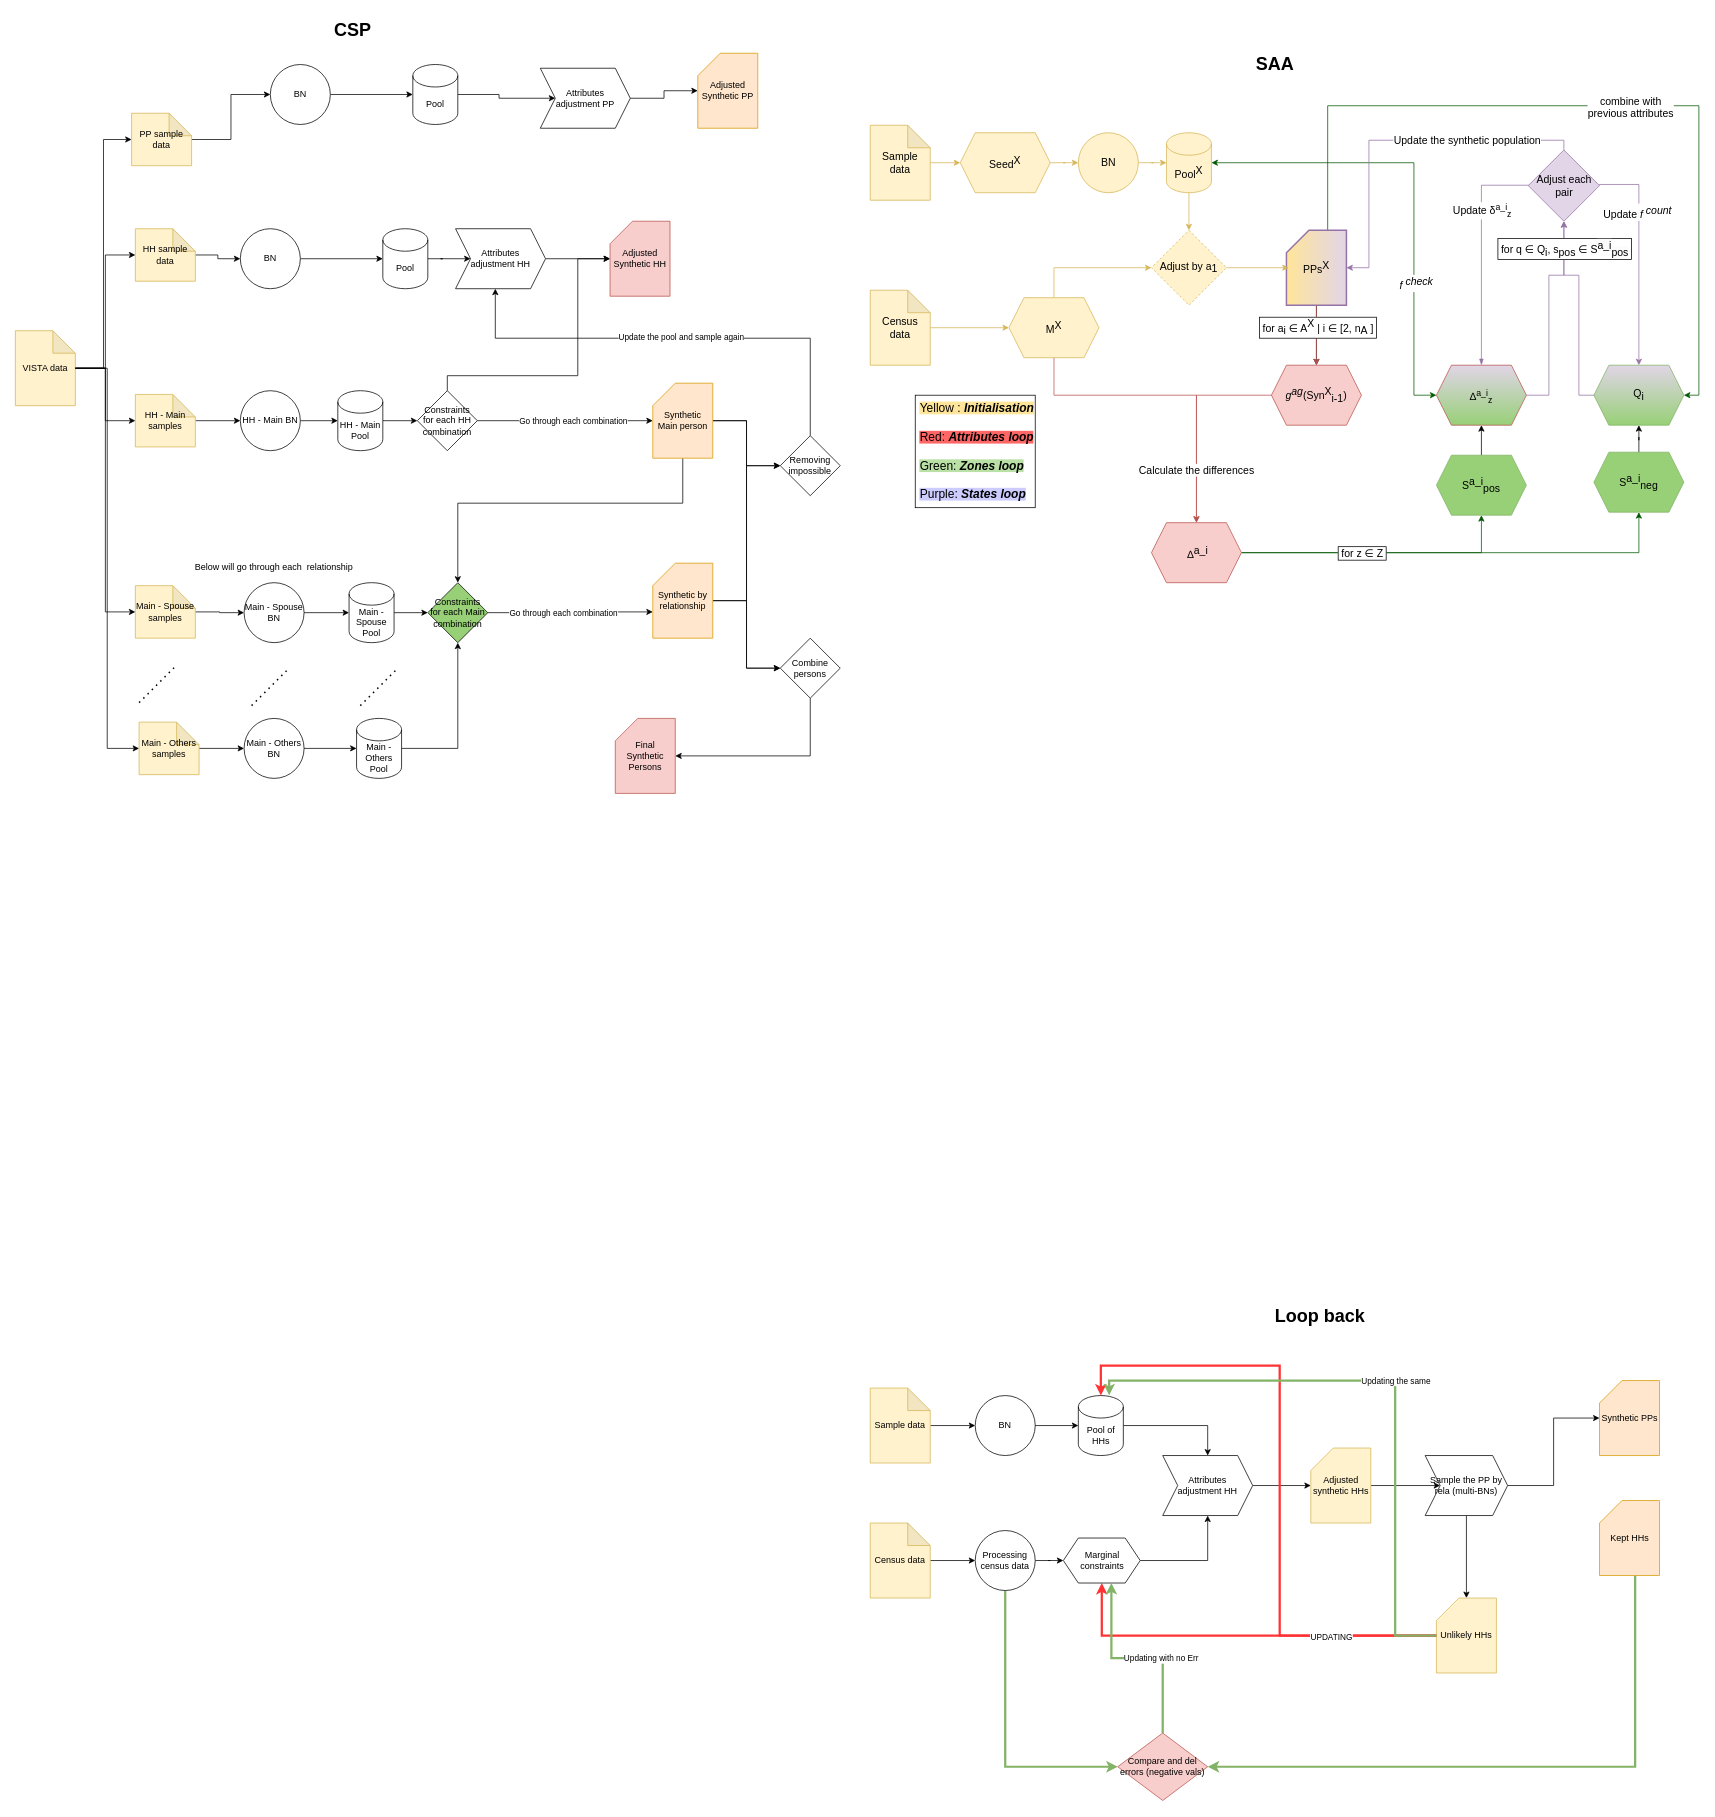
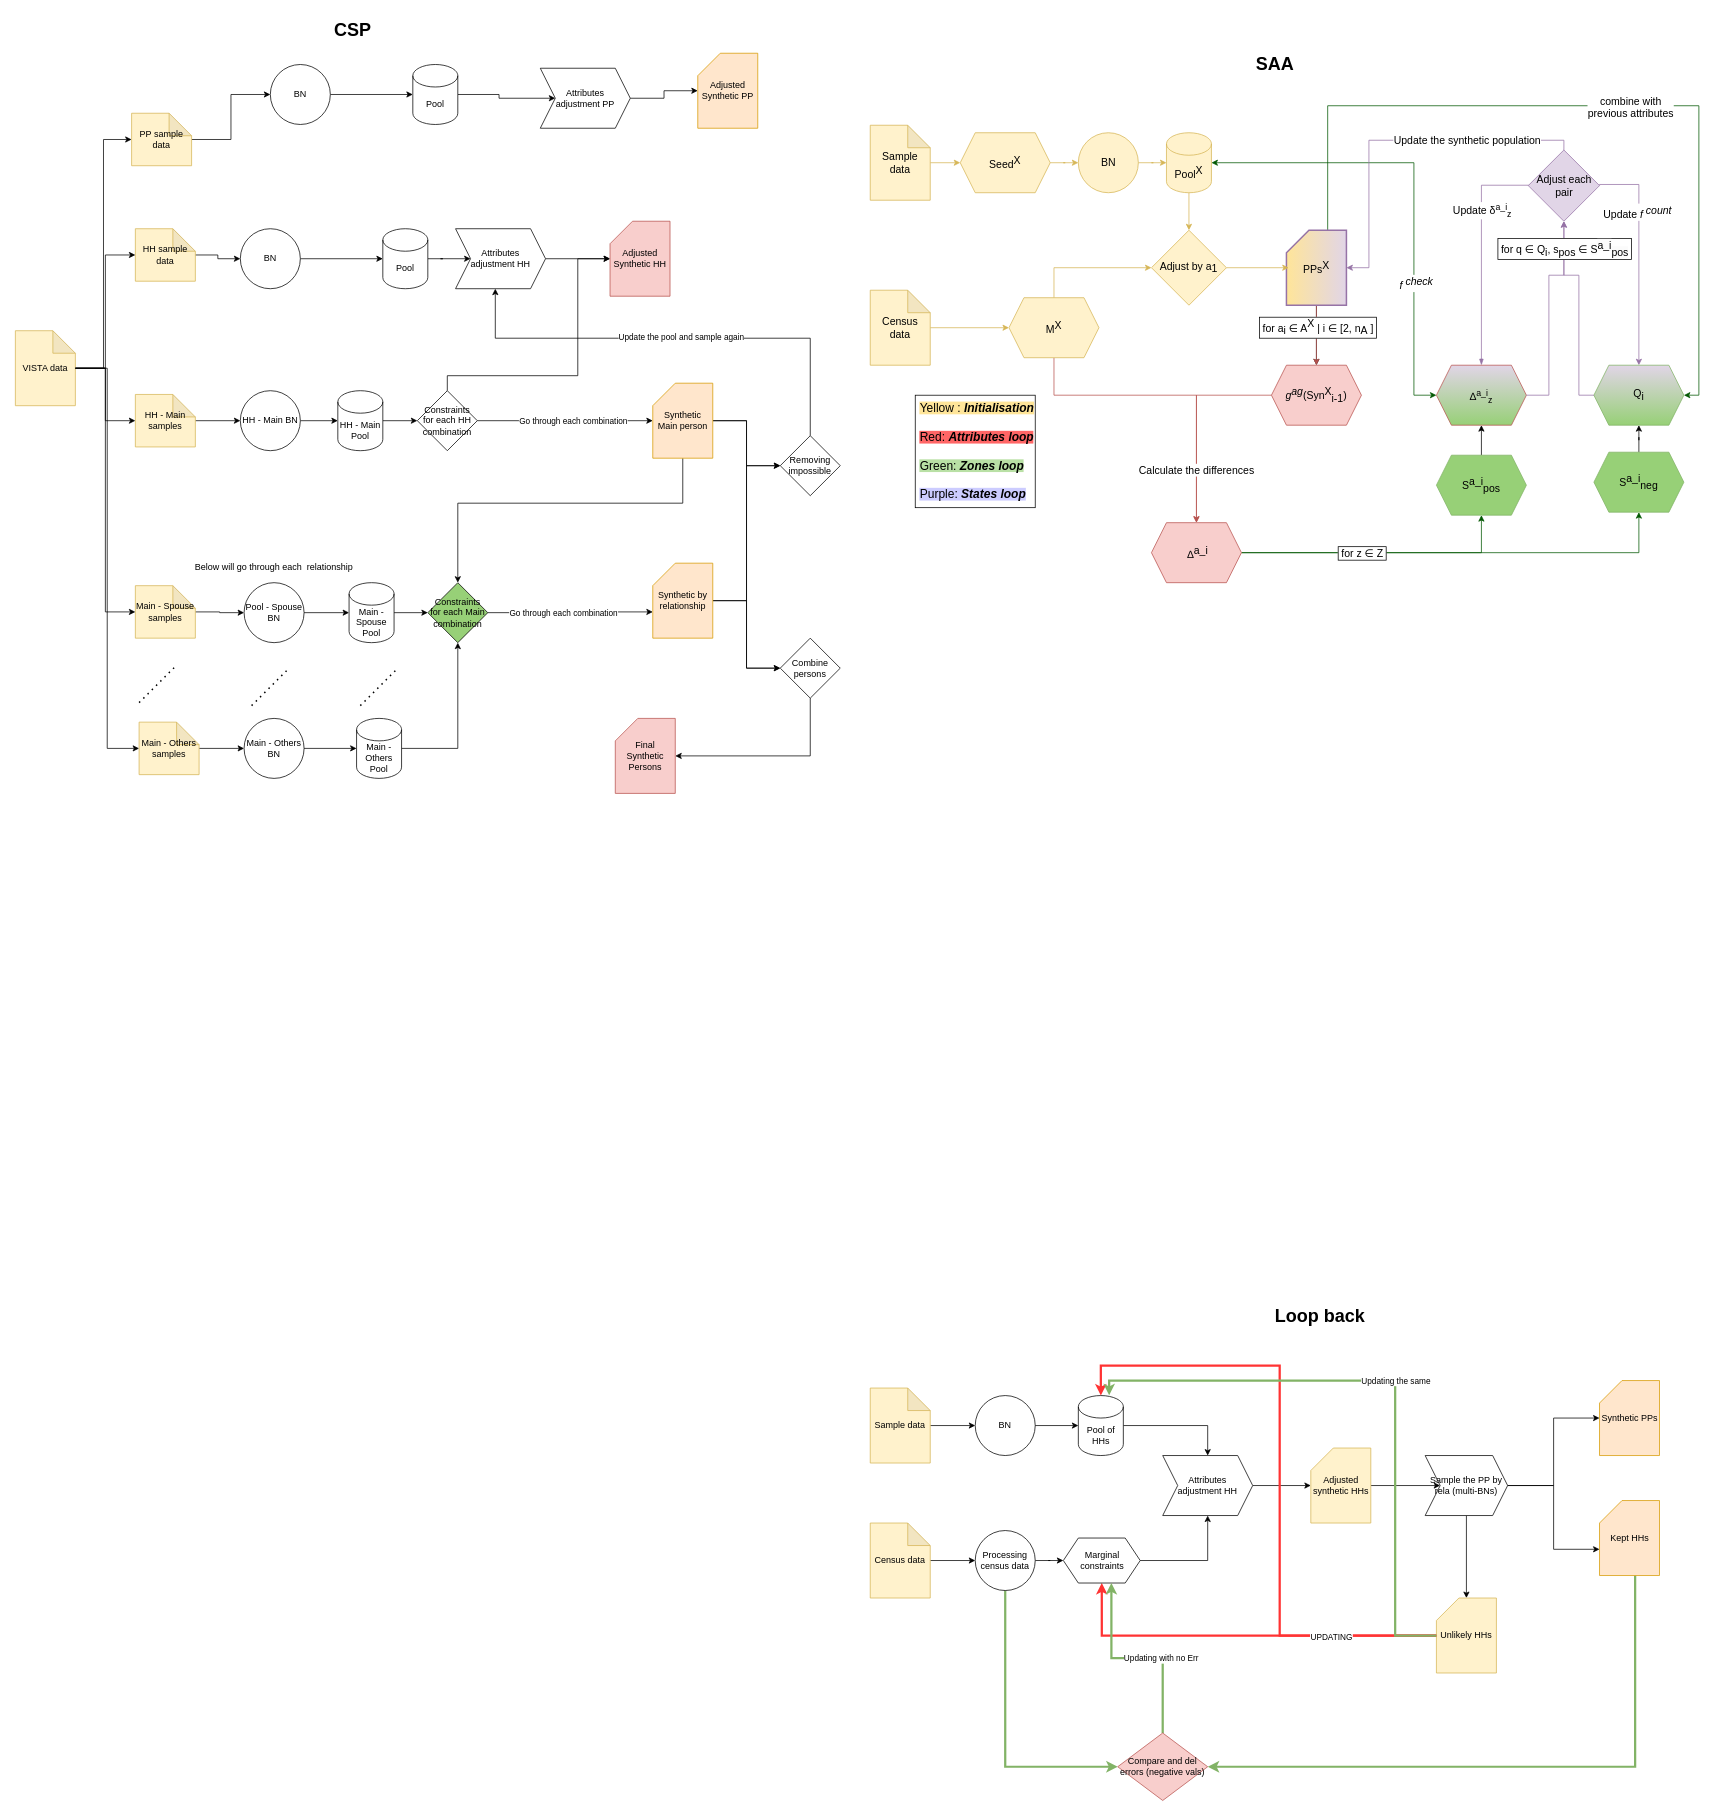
(1189, 267) -> (1189, 267)
(274, 612) -> (274, 612)
none -> (1554, 1538)
